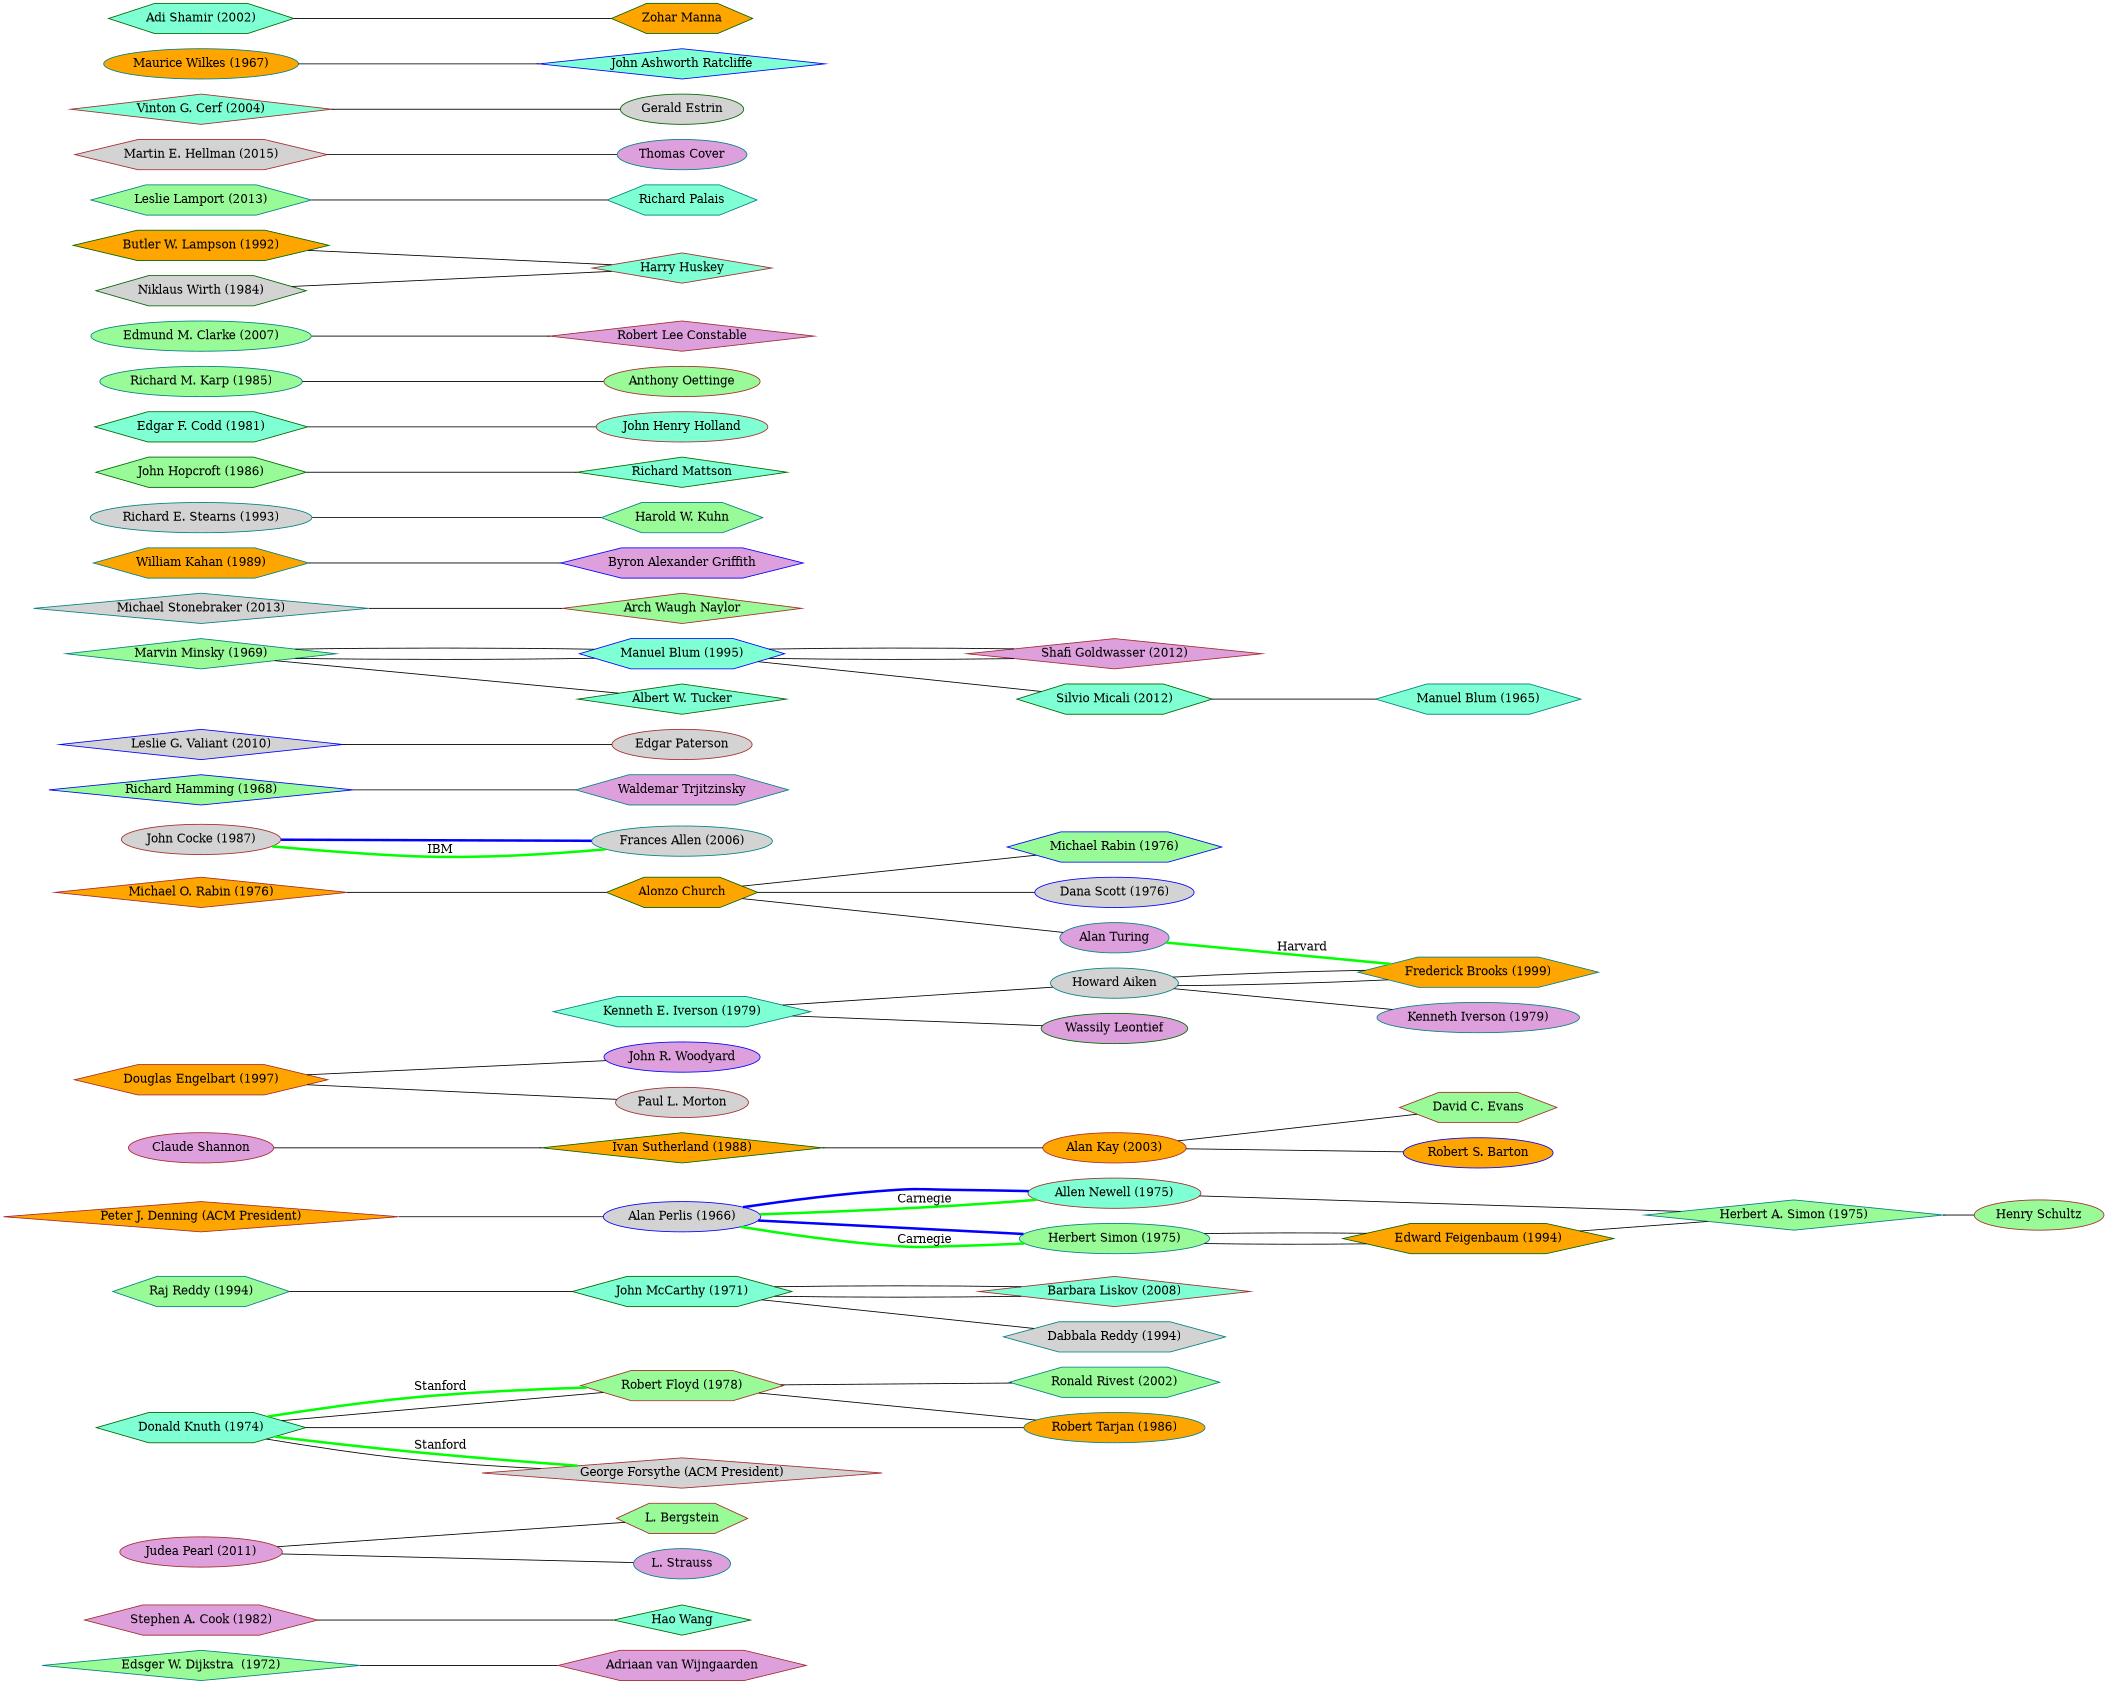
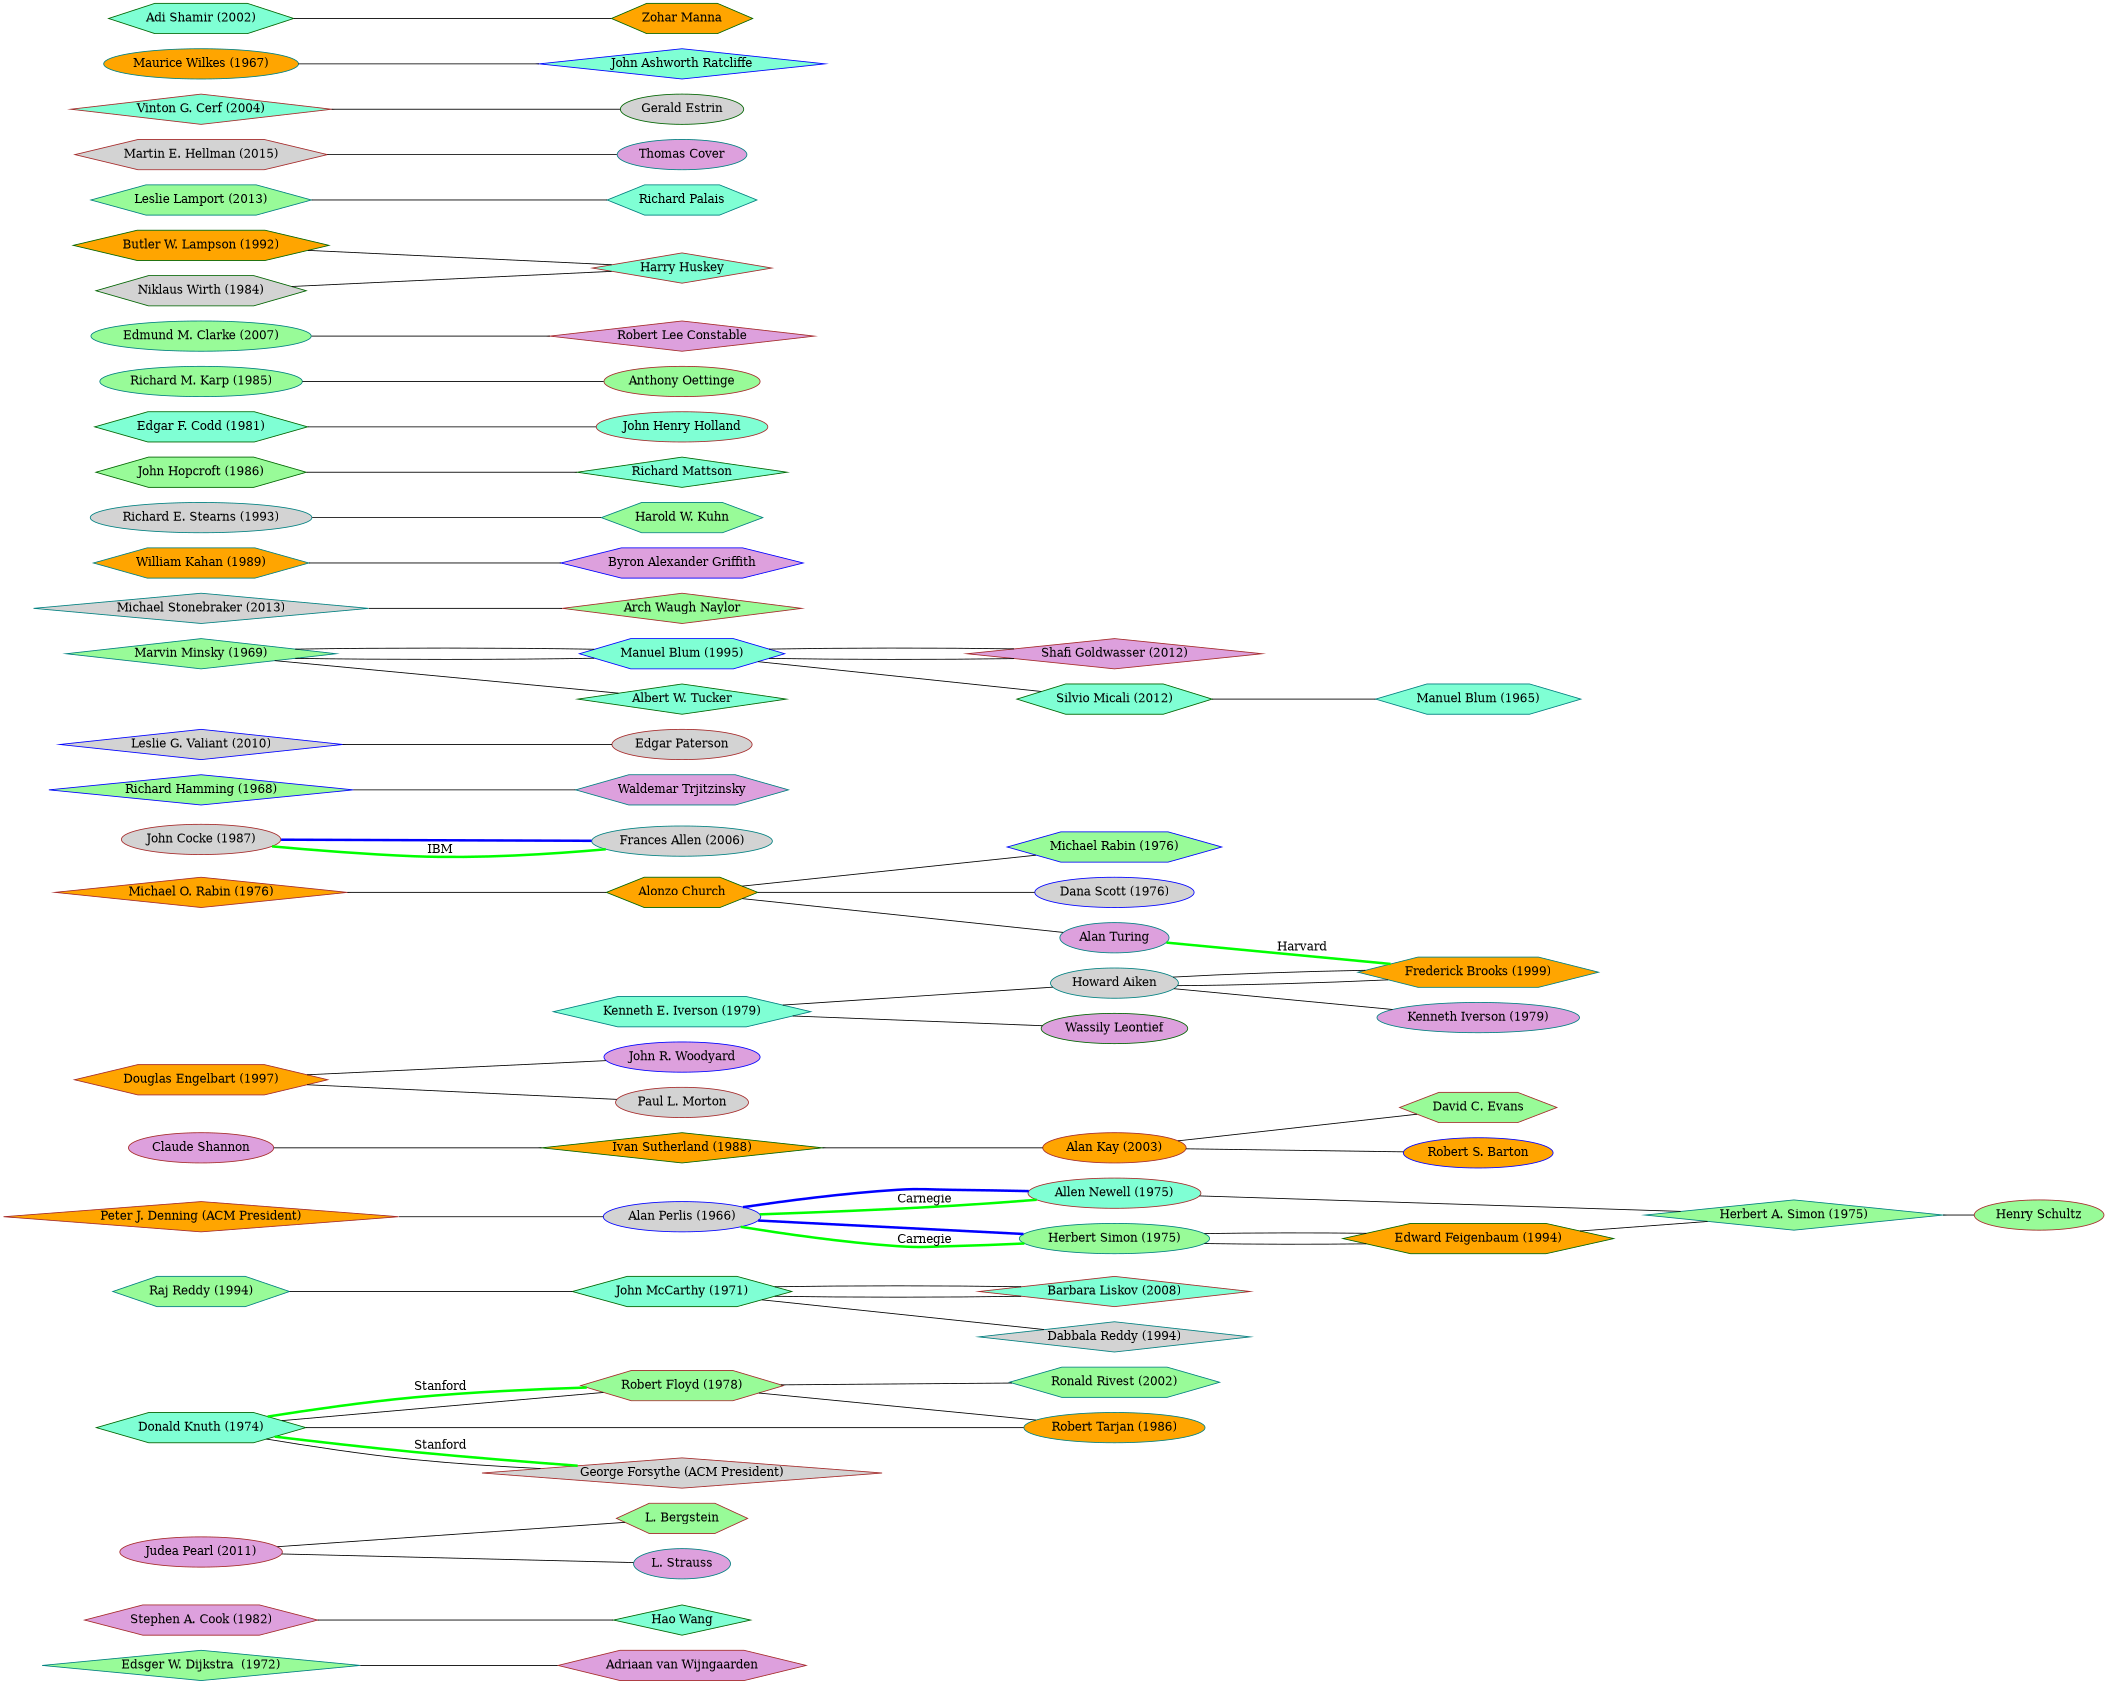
(1114, 1337) -> (1114, 1337)
